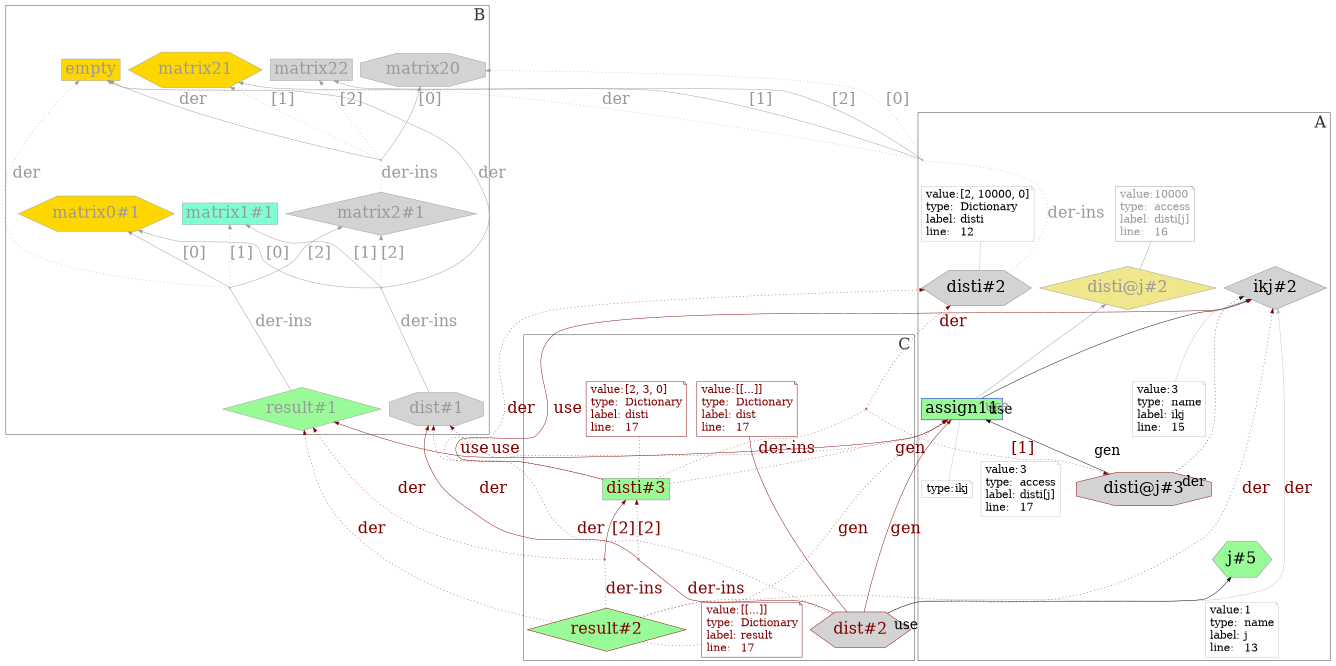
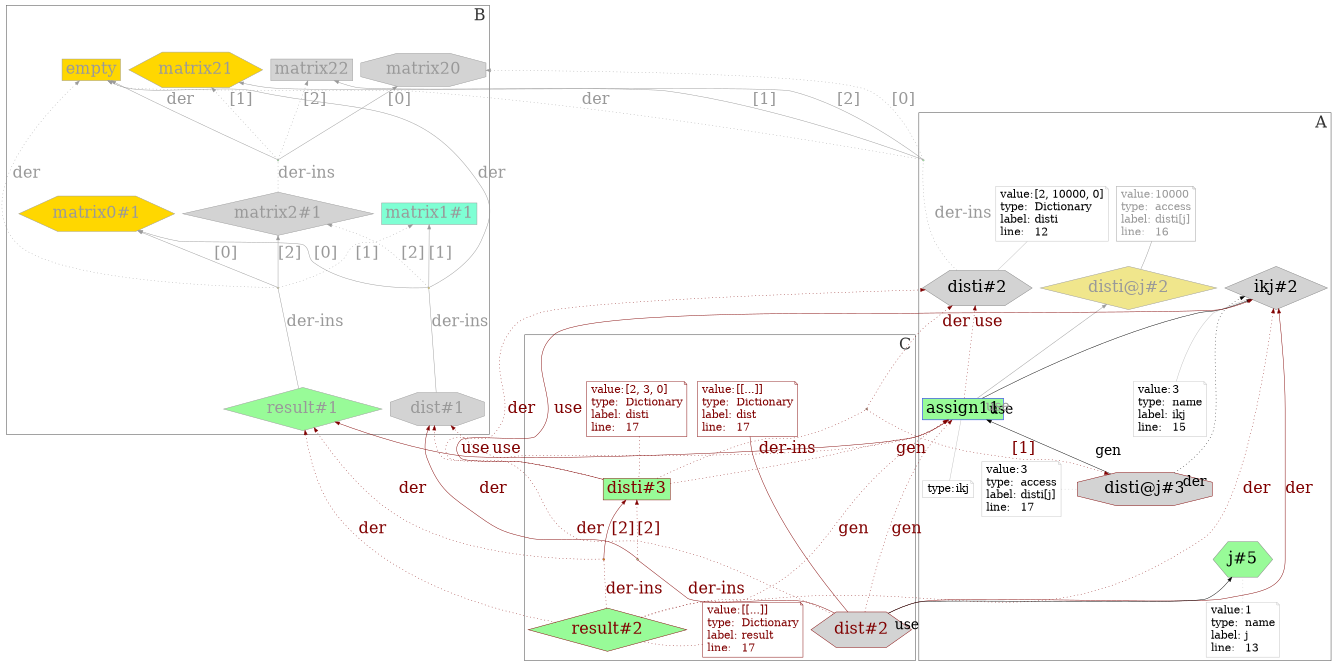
none -> (969, 354)
(636, 489) -> (637, 489)
(895, 512) -> (895, 512)
(1218, 599) -> (1219, 599)
